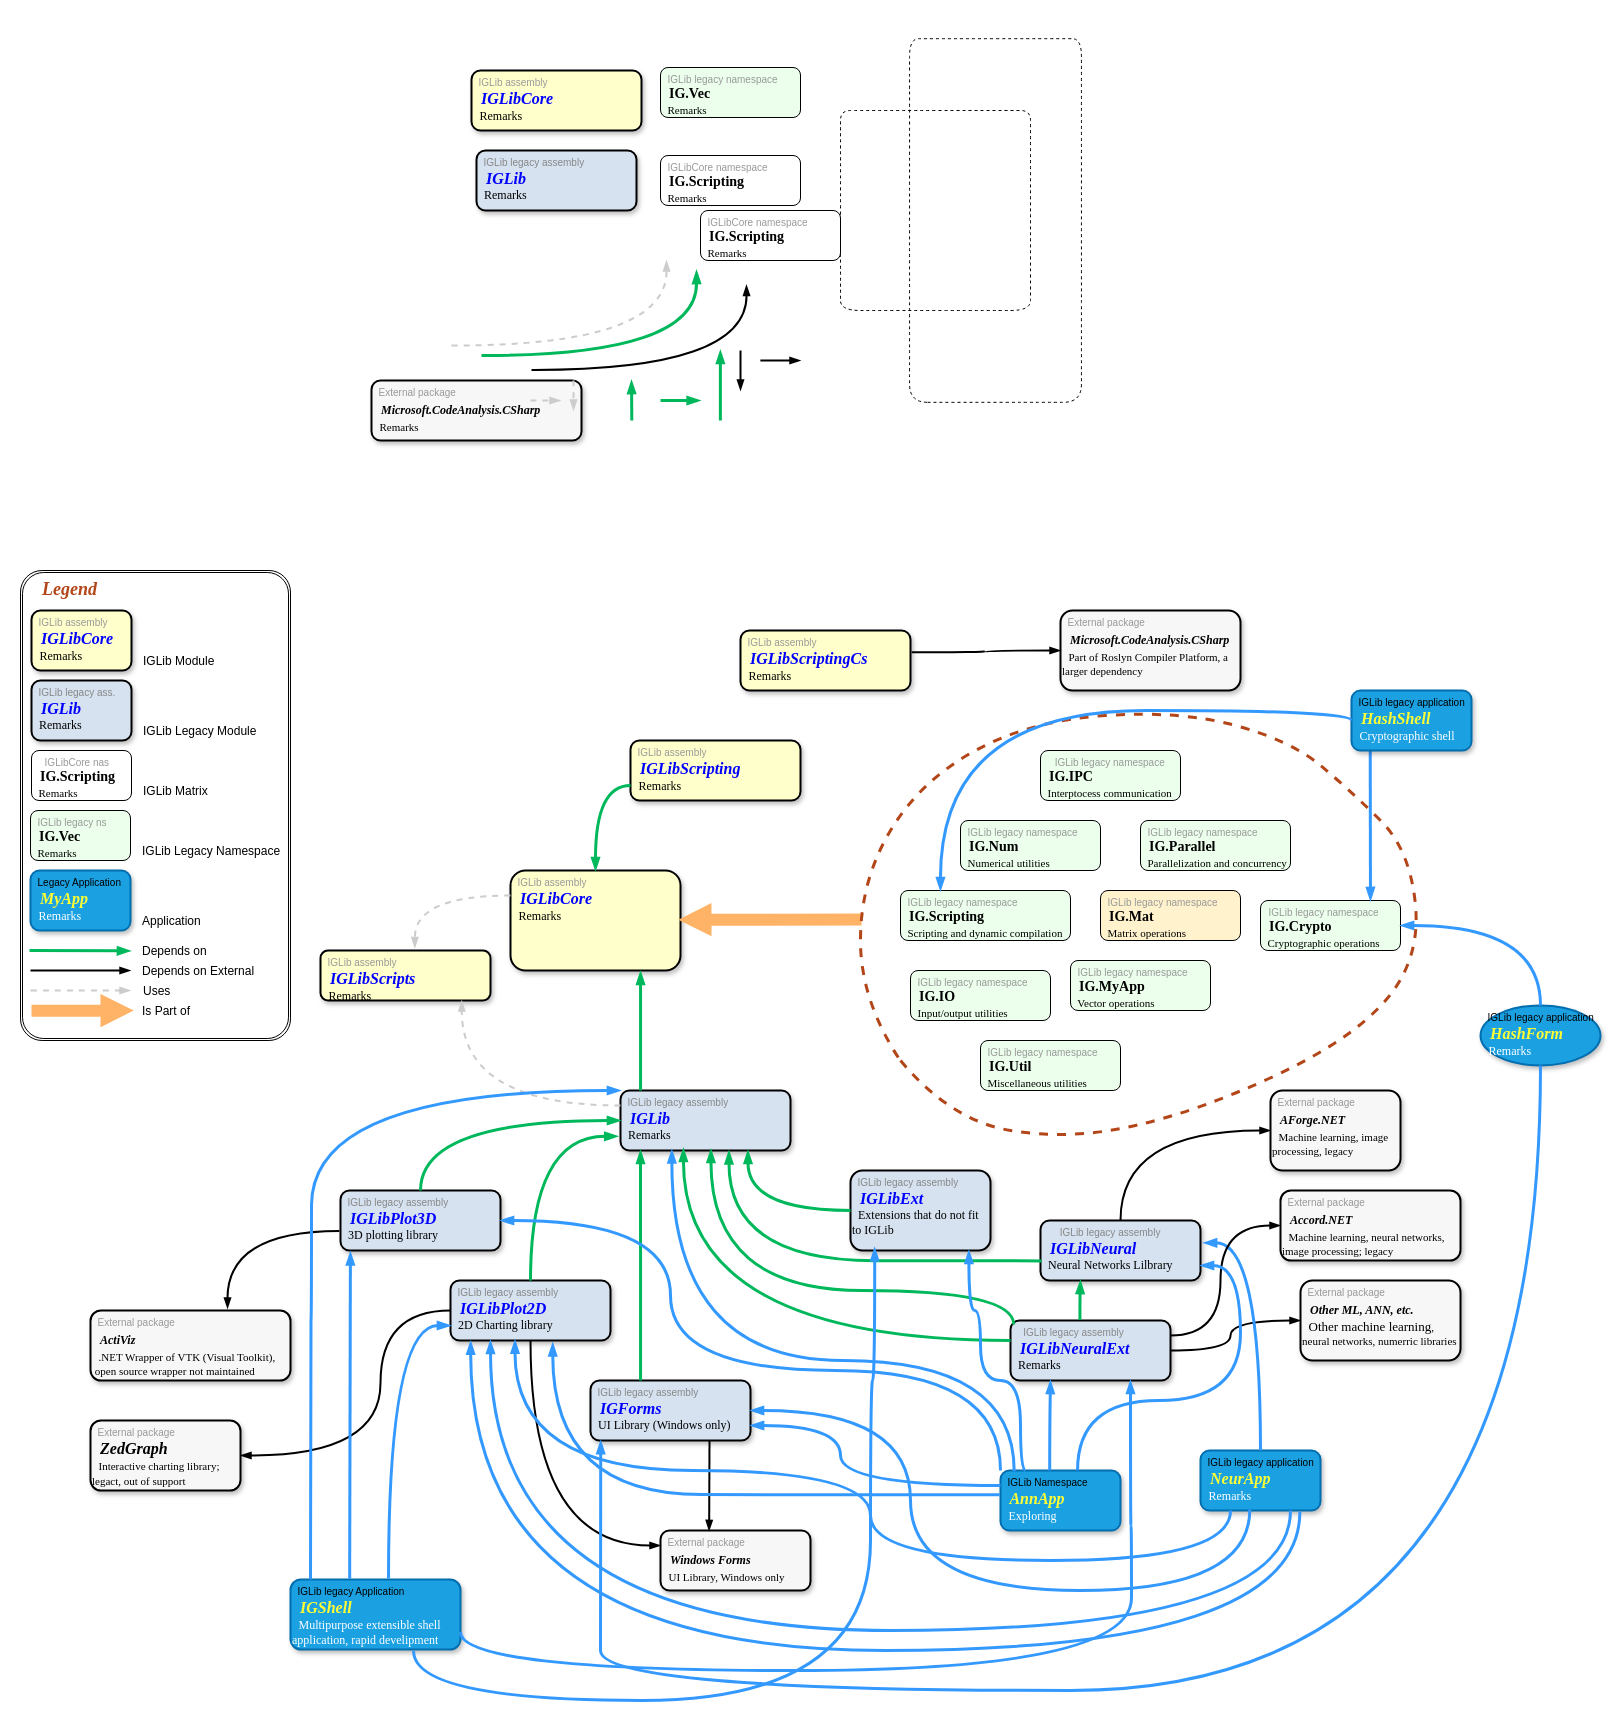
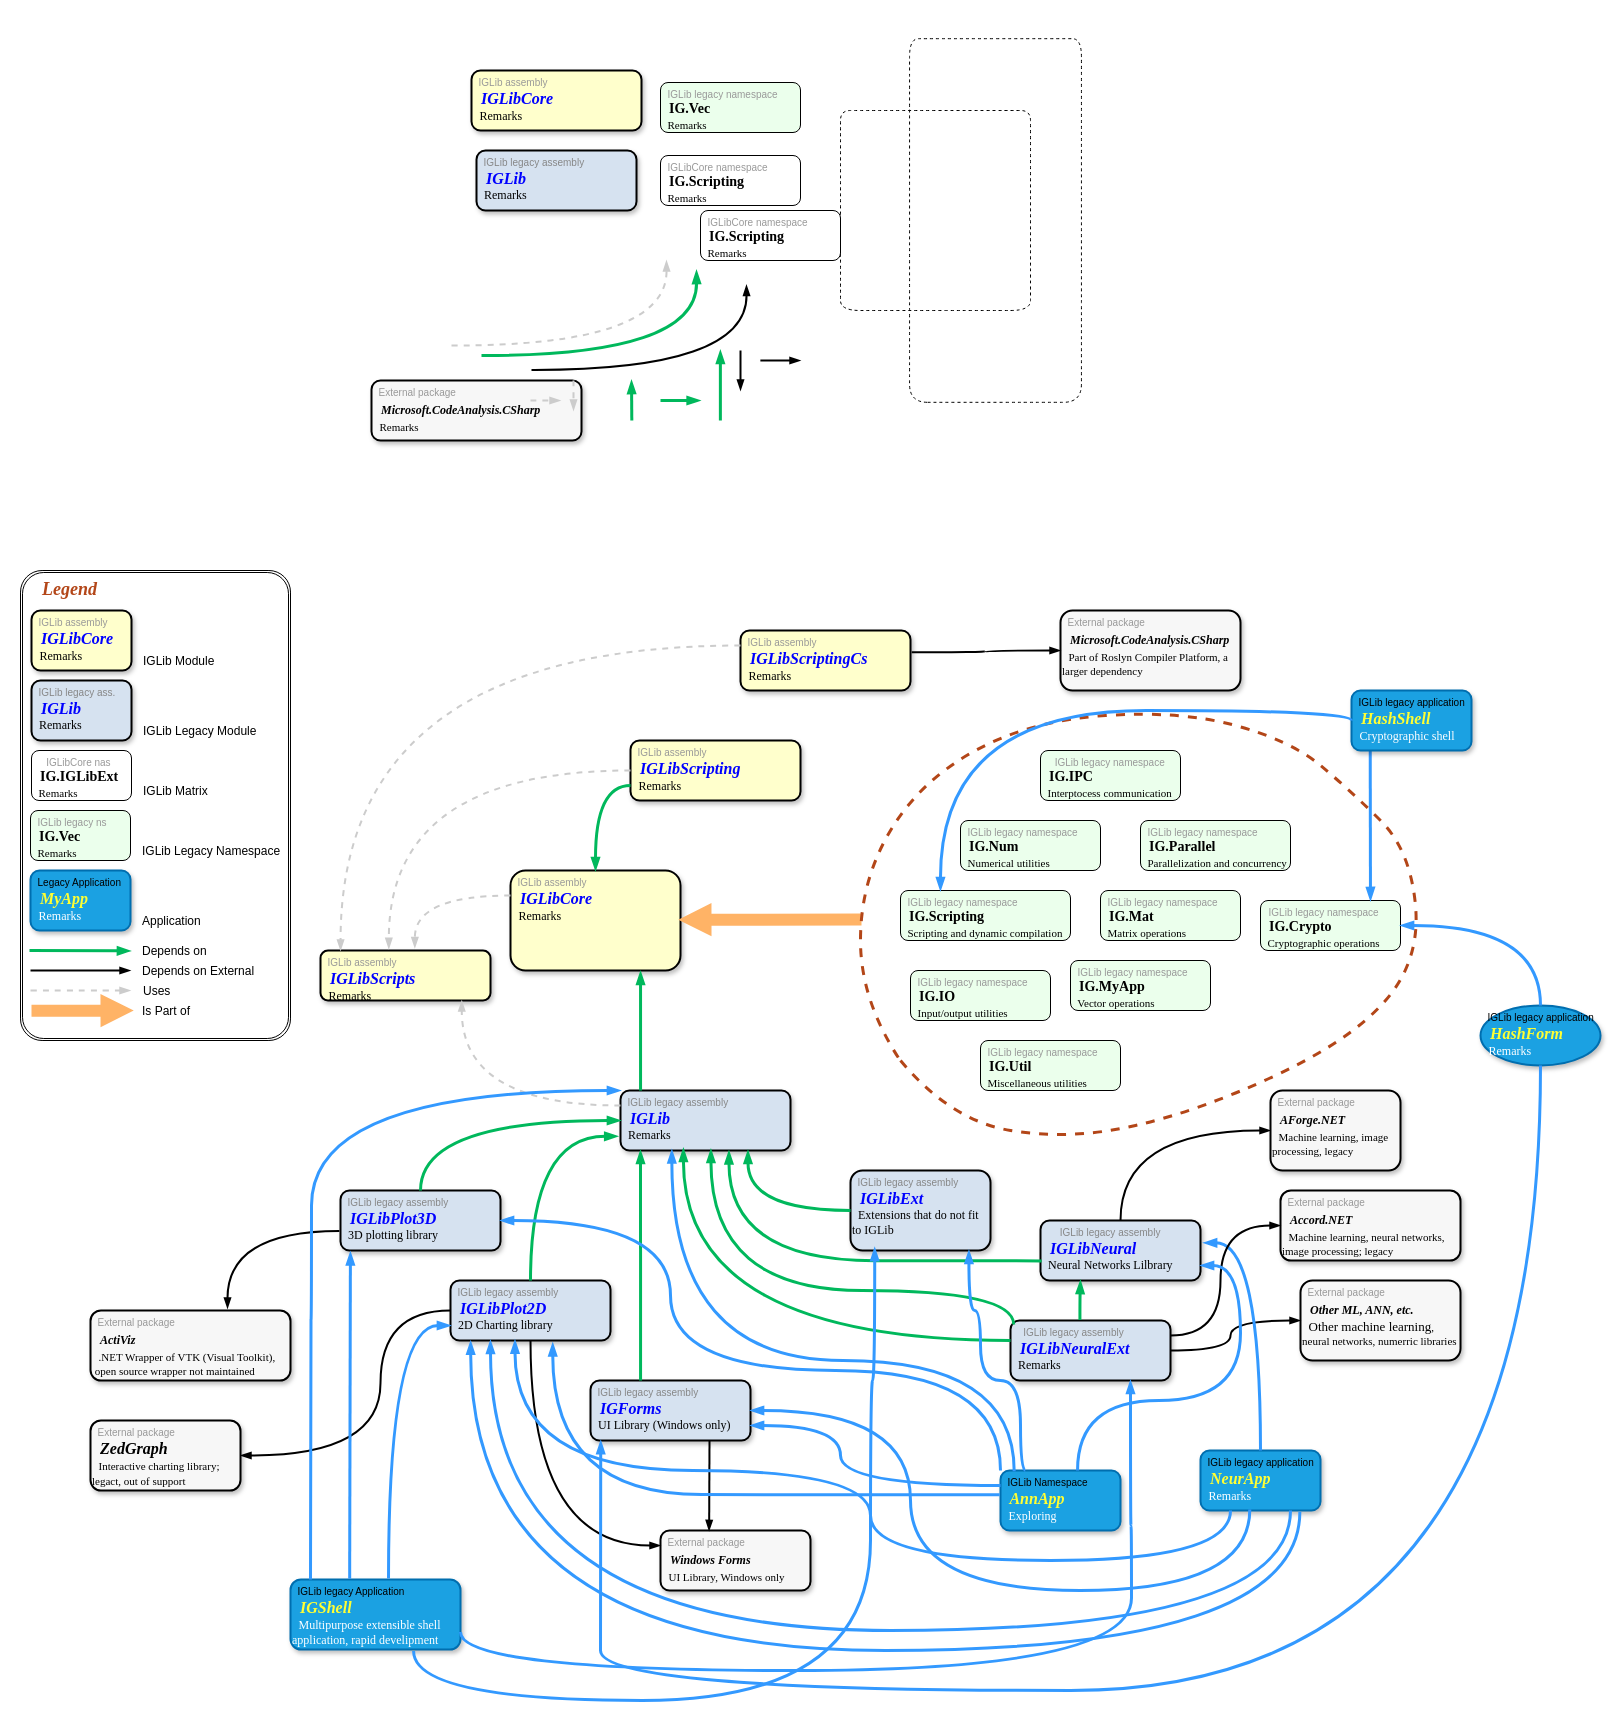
(731, 93) -> (731, 108)
none -> (467, 703)
none -> (629, 771)
(74, 779) -> (74, 779)
(1171, 916) -> (1171, 916)
(1050, 1432) -> none
